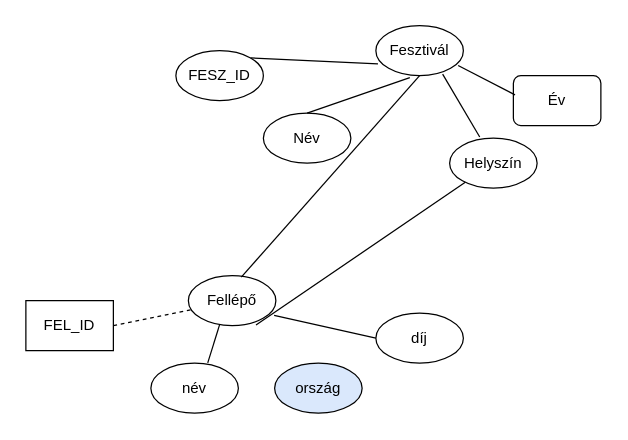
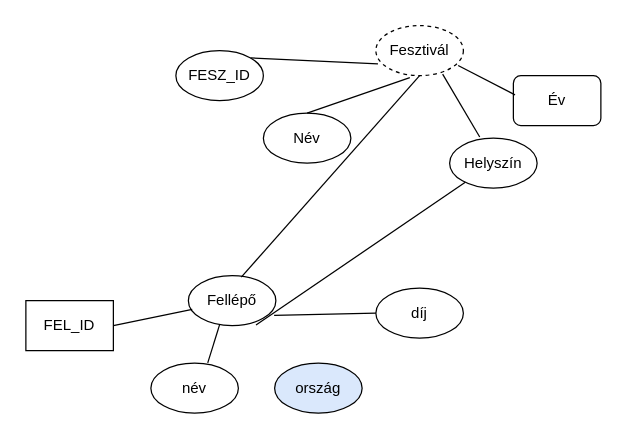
(419, 51) -> (419, 51)
(152, 318) -> (152, 318)
(419, 338) -> (419, 313)
